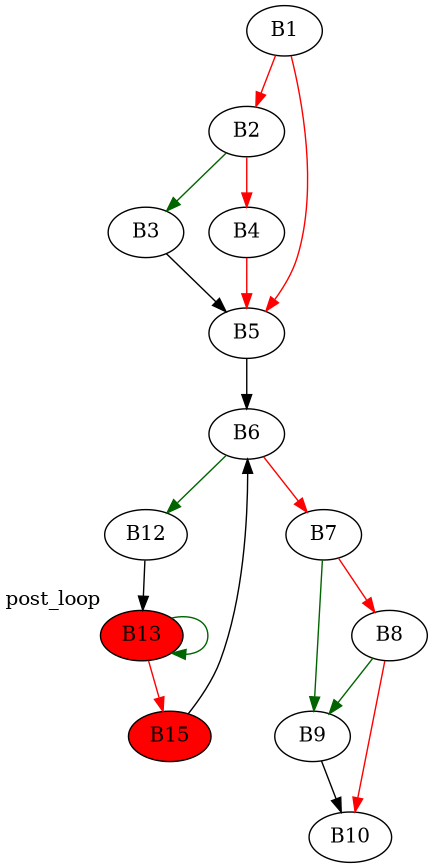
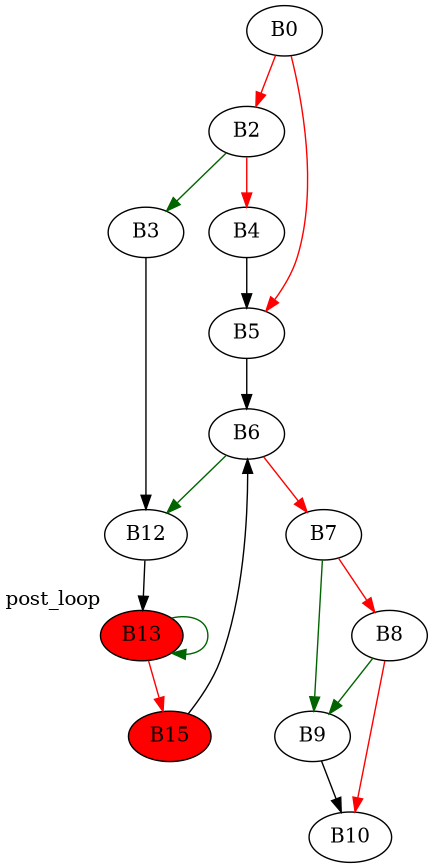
(285, 31) -> (285, 31)
(247, 276) -> (247, 276)
(191, 278) -> (146, 376)
